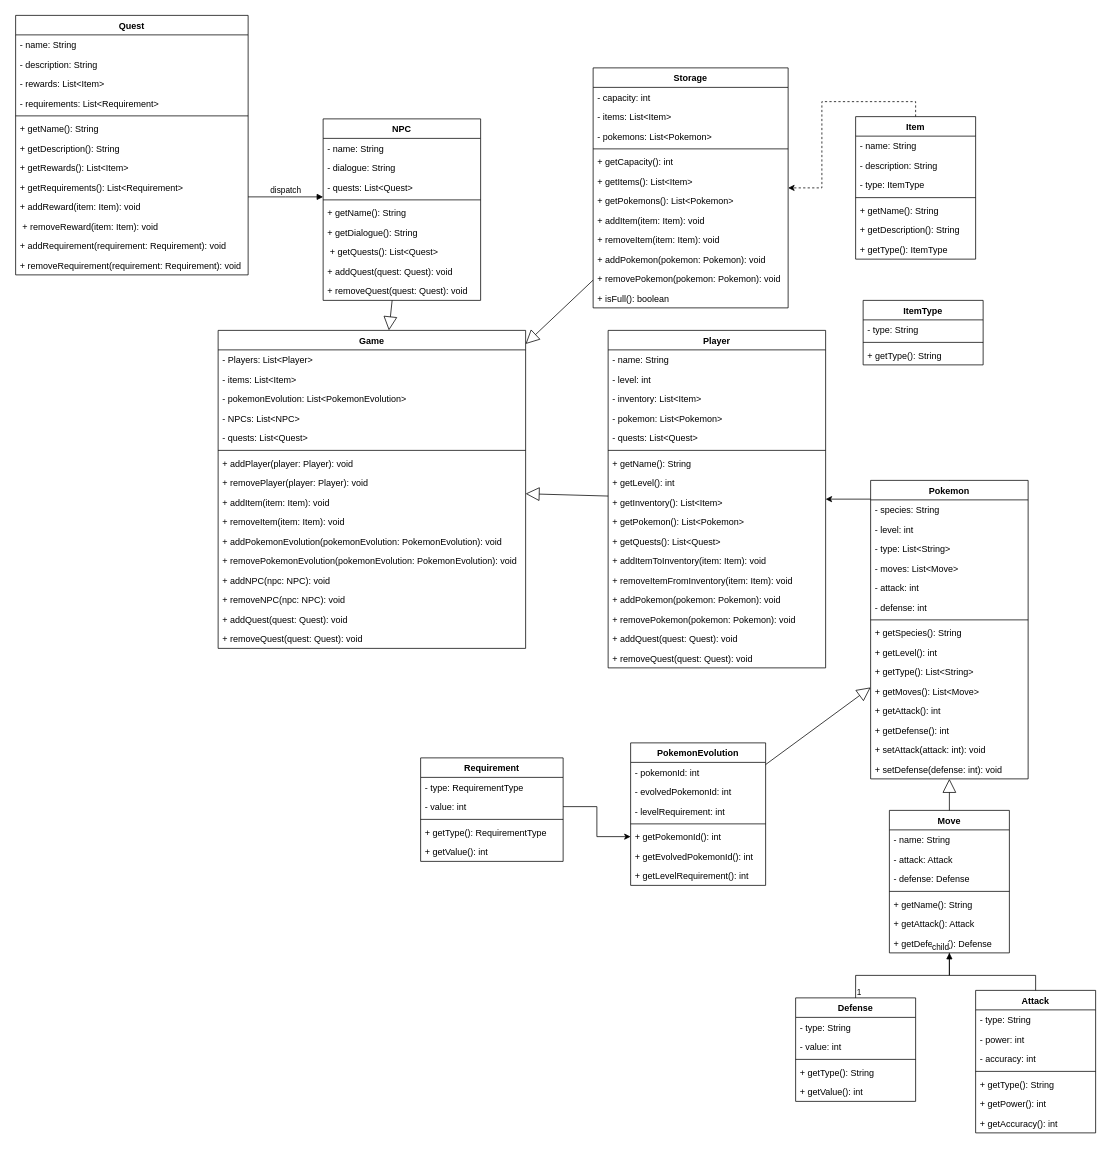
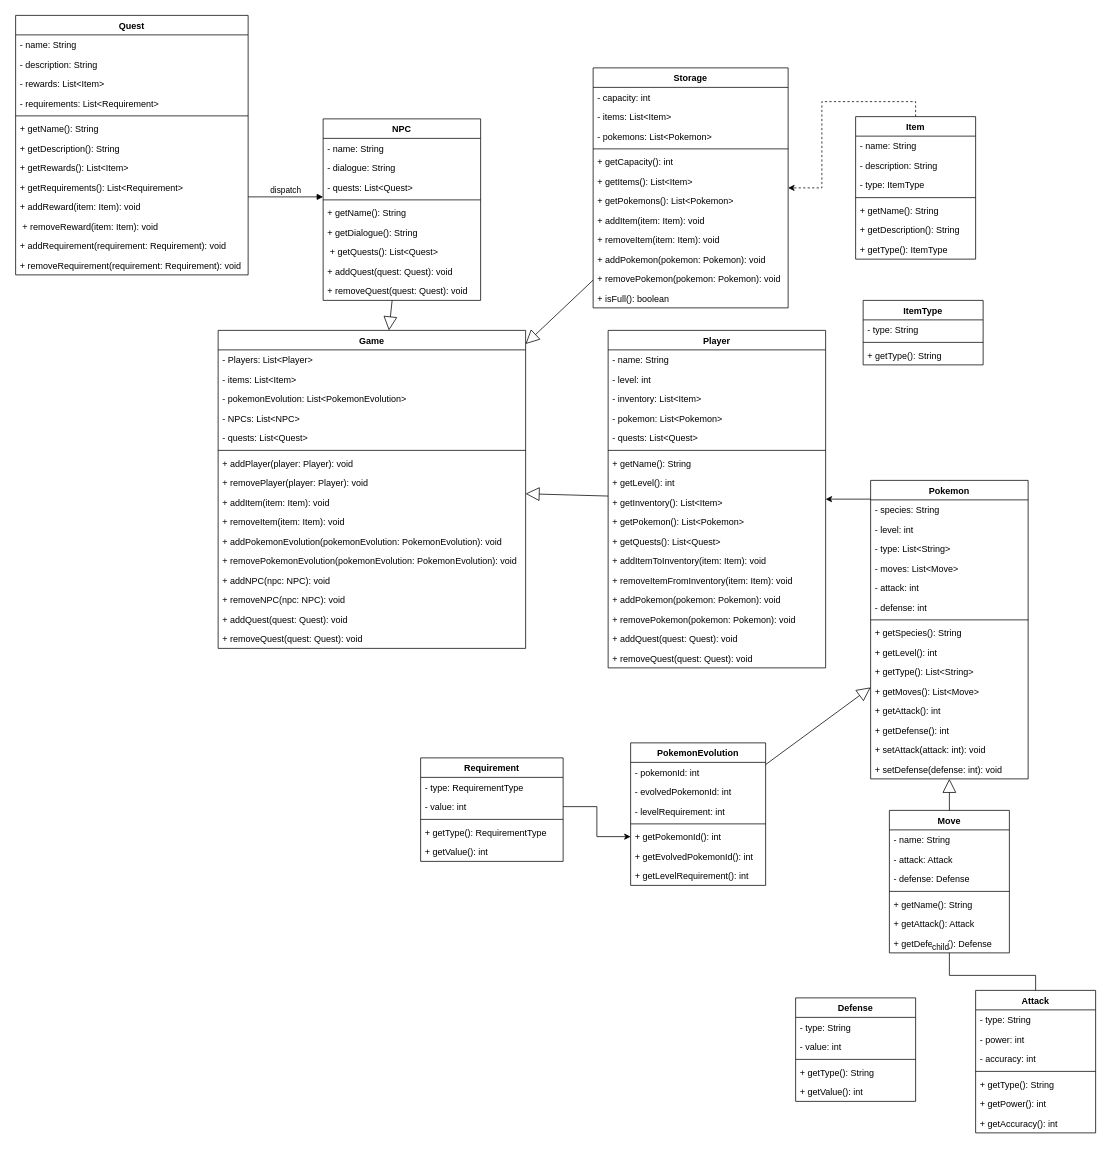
(890, 975) -> none
